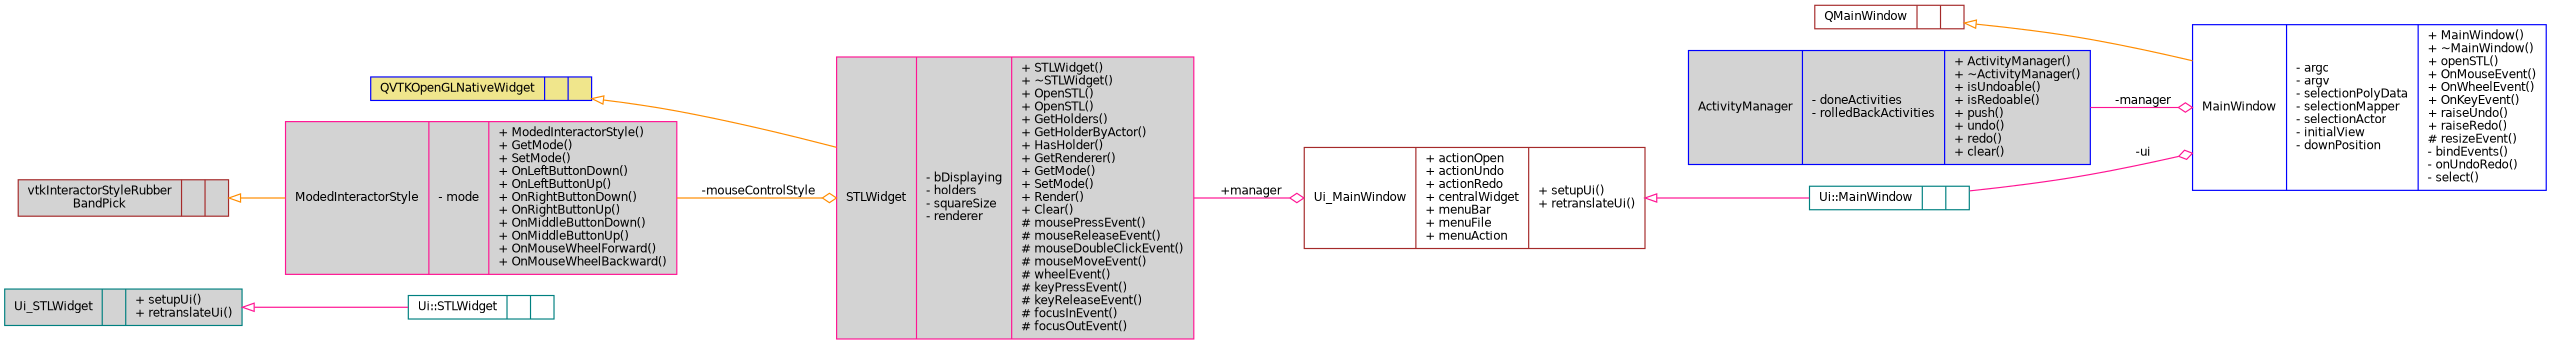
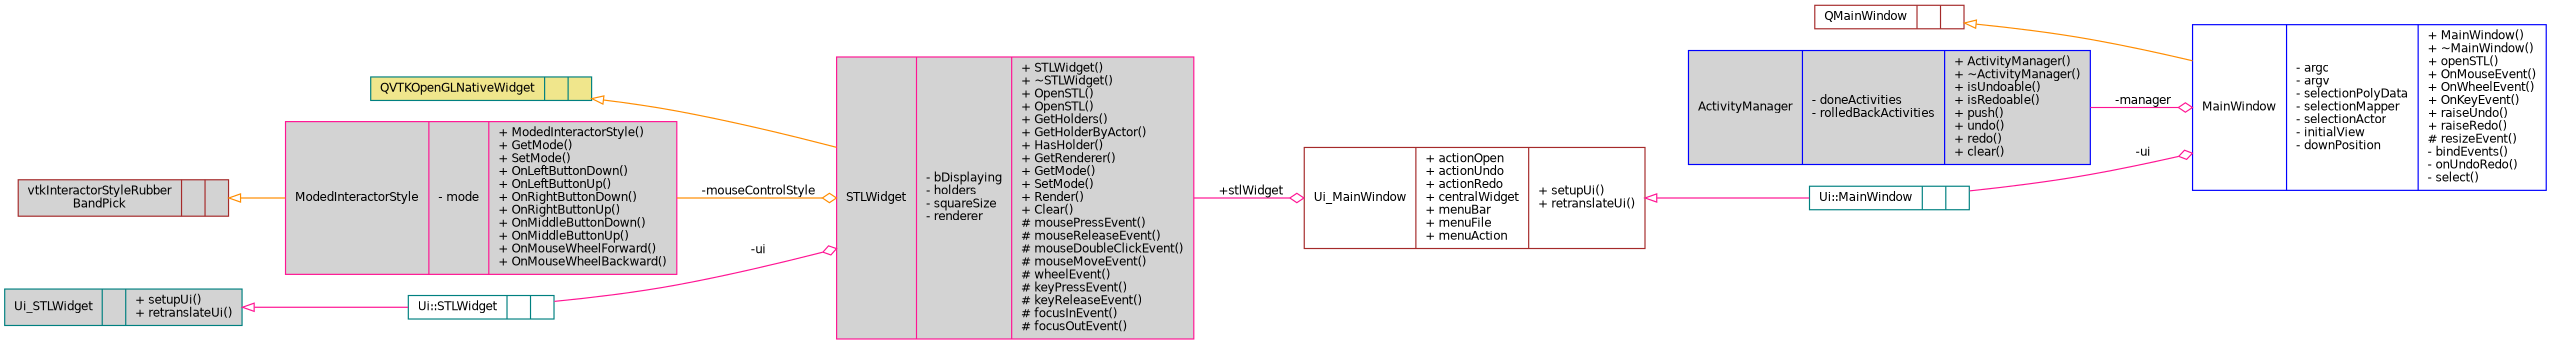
(481, 89) -> (481, 89)
(1249, 192) -> (1249, 192)
none -> (689, 283)
